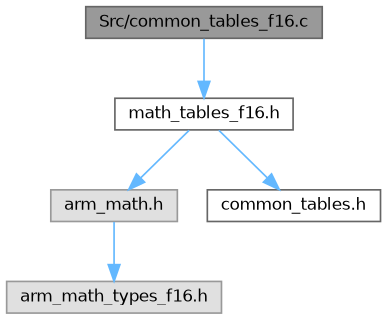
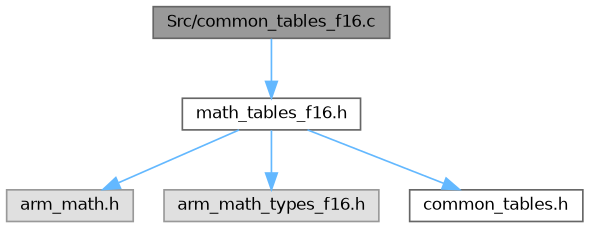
(114, 243) -> (271, 152)
